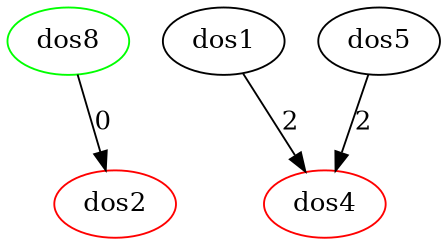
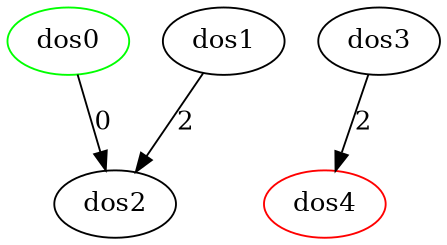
(68, 41) -> (68, 41)
(379, 41) -> (379, 41)
(269, 115) -> (175, 115)
(115, 204) -> (115, 204)
